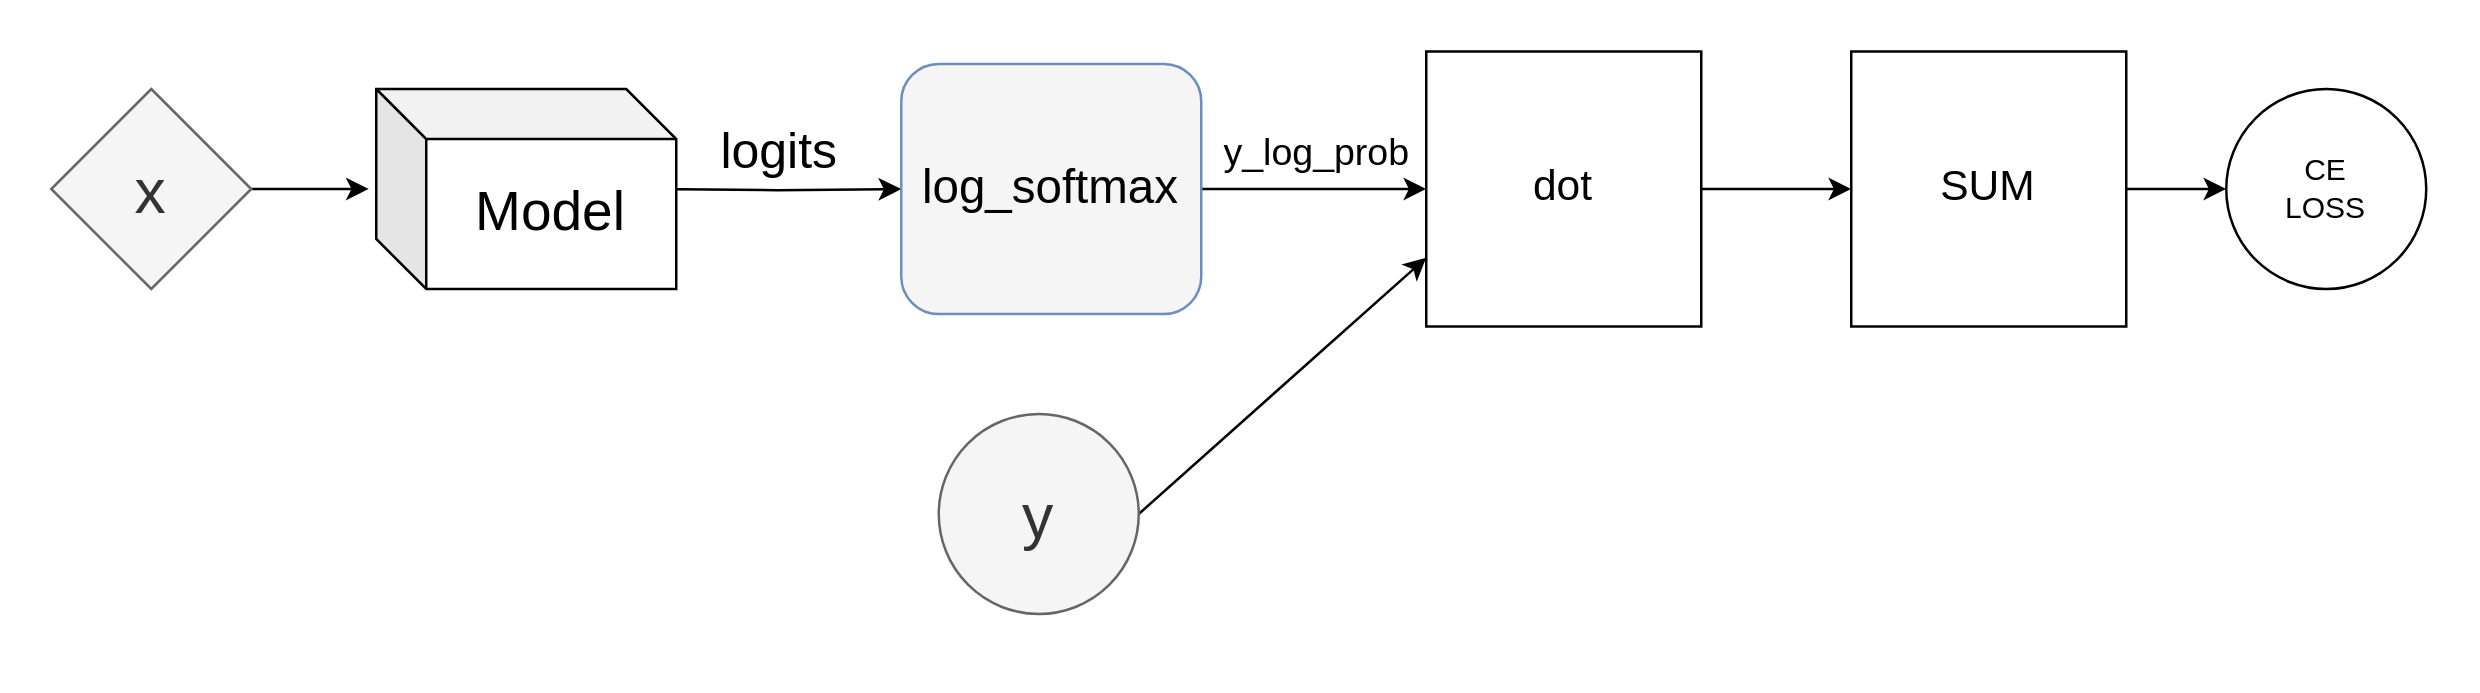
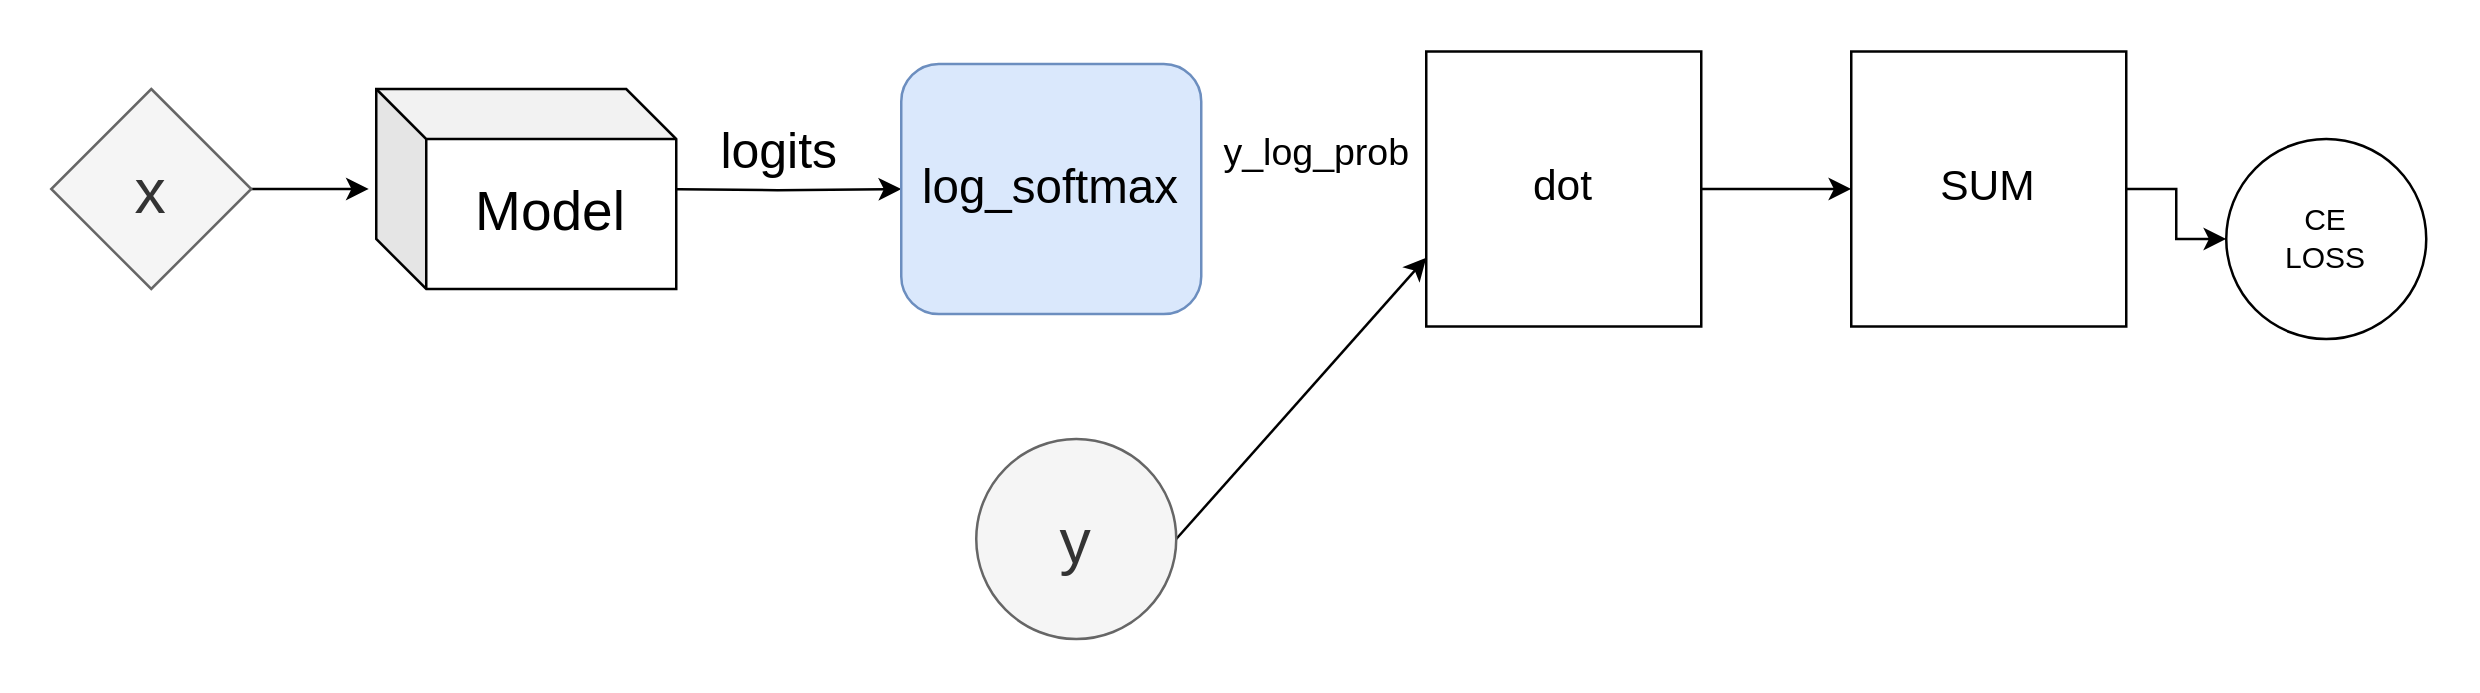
(1051, 189) -> (1051, 189)
(1305, 189) -> none
(2326, 189) -> (2326, 239)
(1039, 514) -> (1076, 539)
